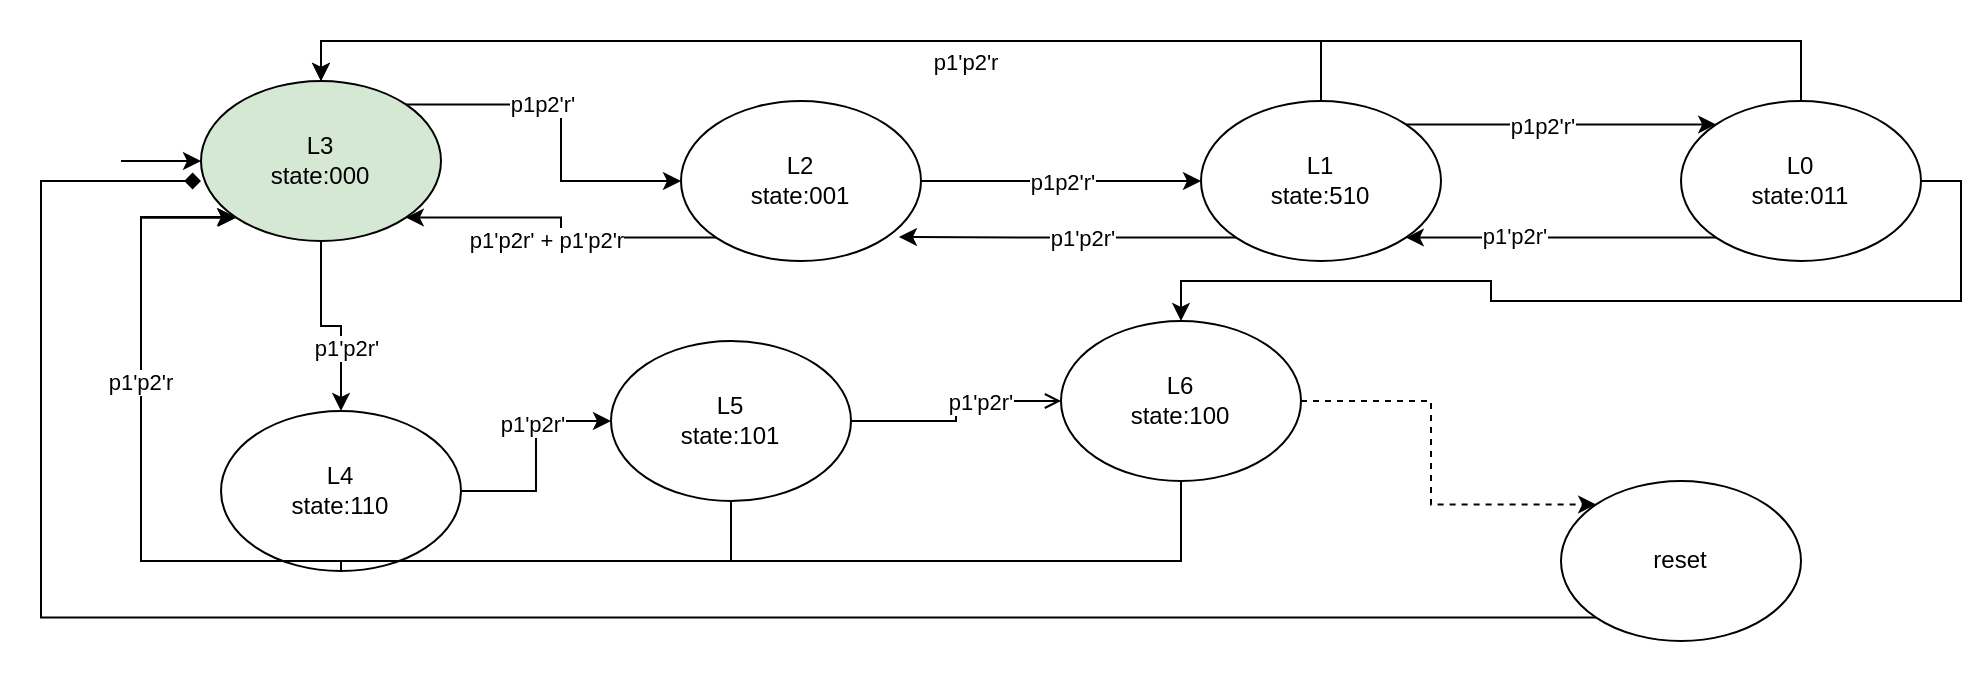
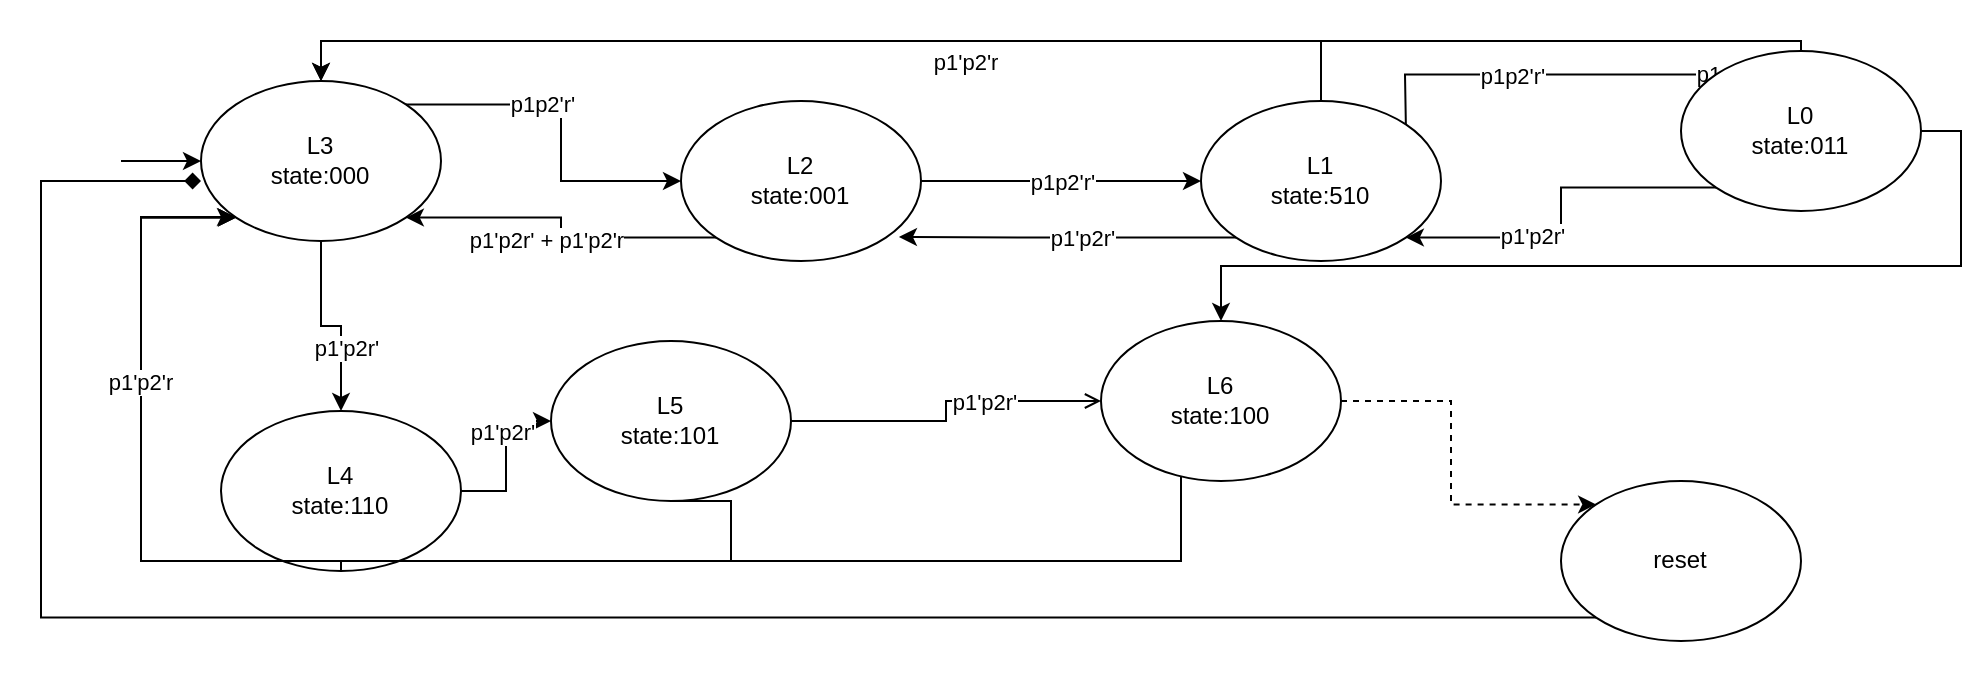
(321, 161) -> (321, 161)
(1801, 181) -> (1801, 131)
(1181, 401) -> (1221, 401)
(731, 421) -> (671, 421)
